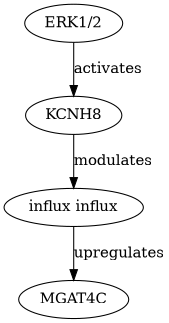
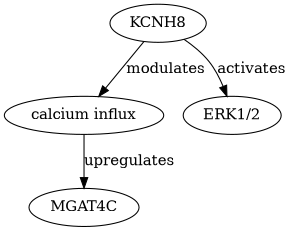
(74, 64) -> (207, 60)
(74, 207) -> (84, 115)
